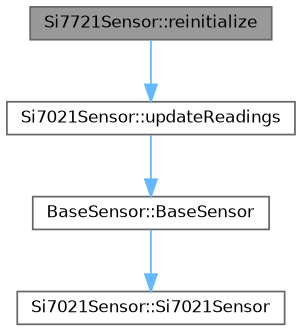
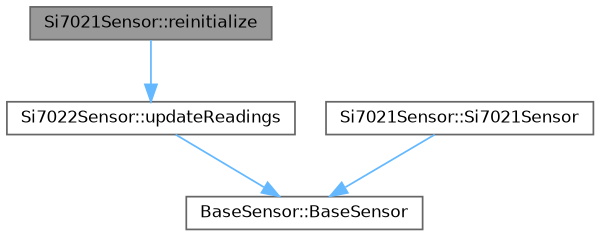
(151, 23) -> (151, 23)
(151, 118) -> (151, 118)
(151, 252) -> (390, 161)
